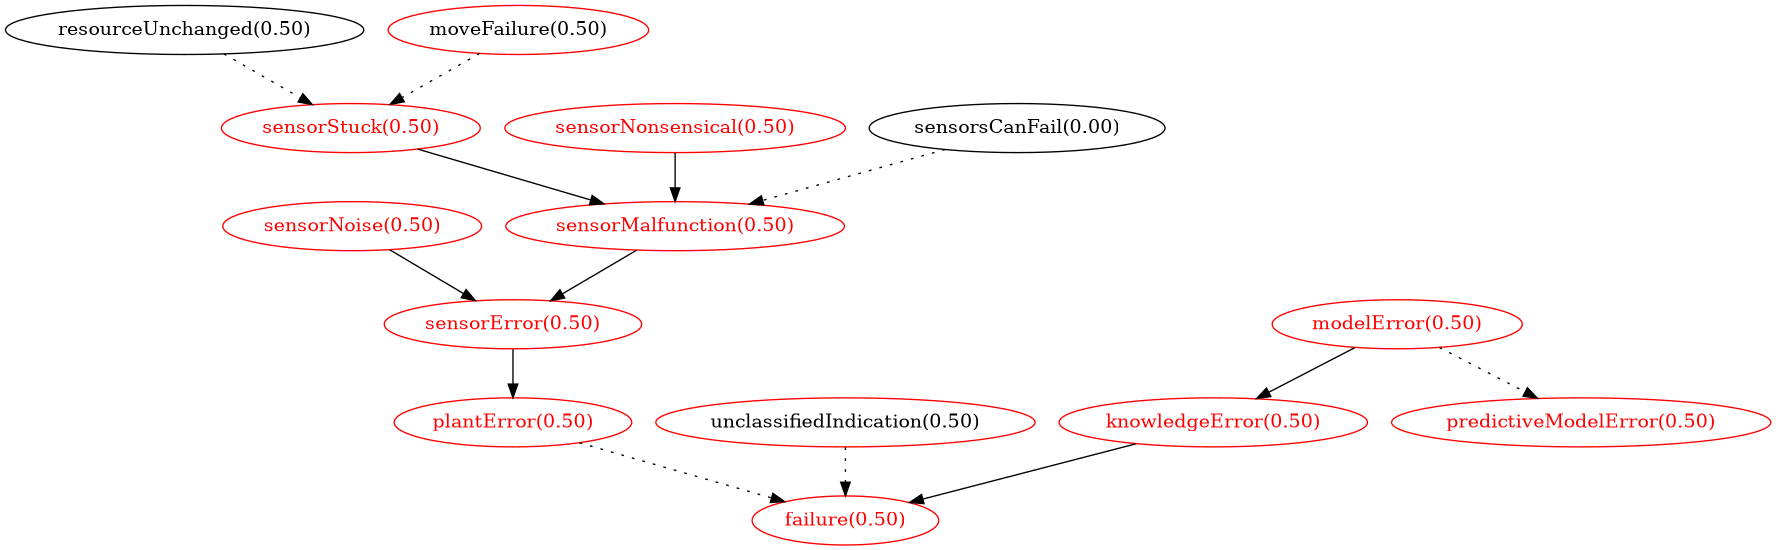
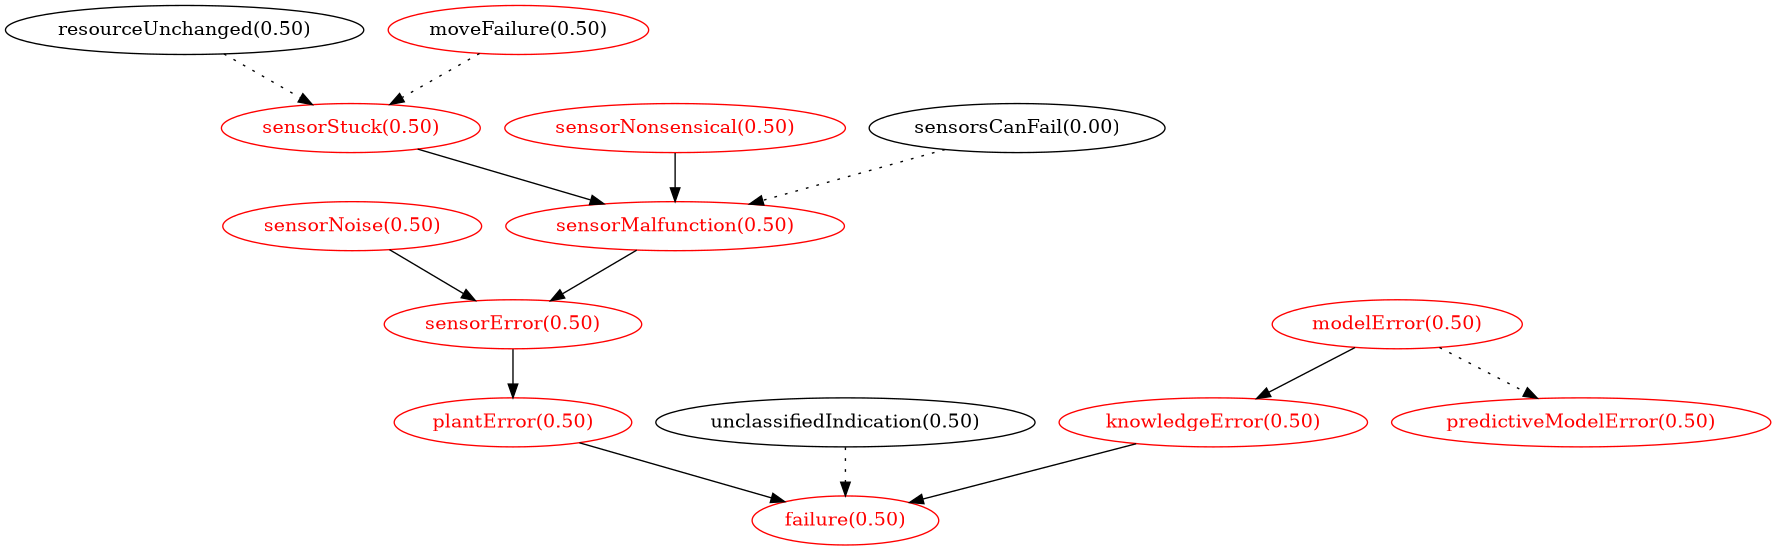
(845, 422) -> (845, 422)
(675, 470) -> (675, 470)
